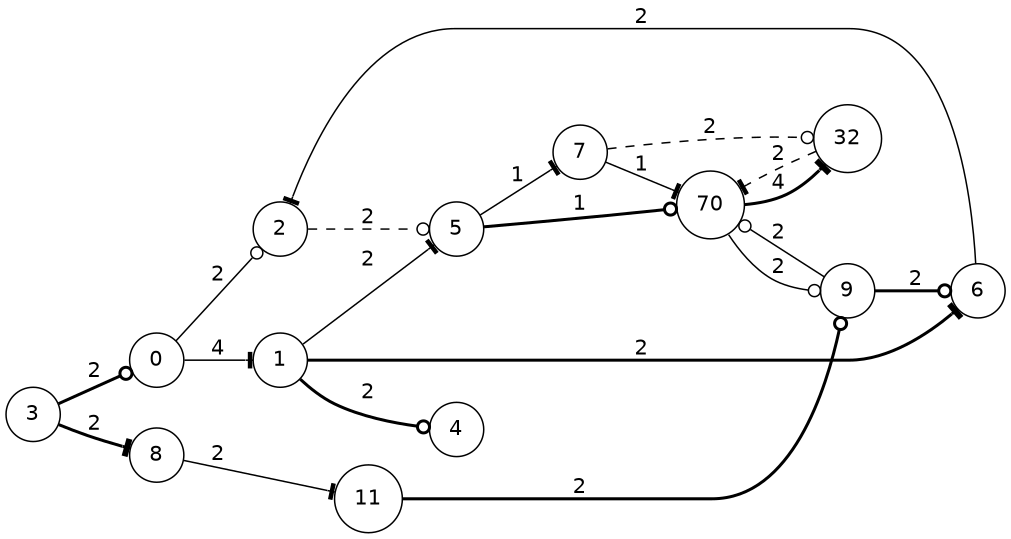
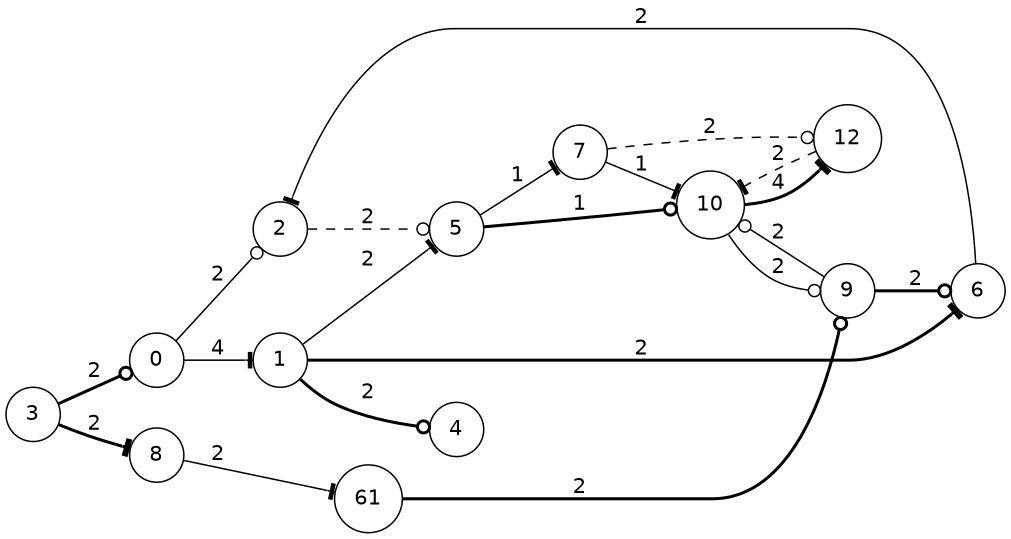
(848, 139) -> (848, 139)
(711, 205) -> (711, 205)
(368, 499) -> (368, 499)
